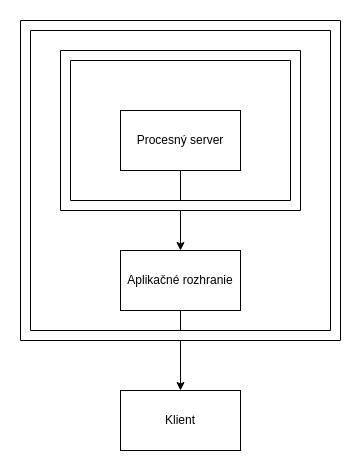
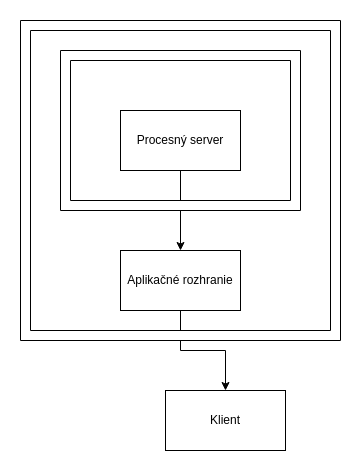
(181, 421) -> (226, 421)
